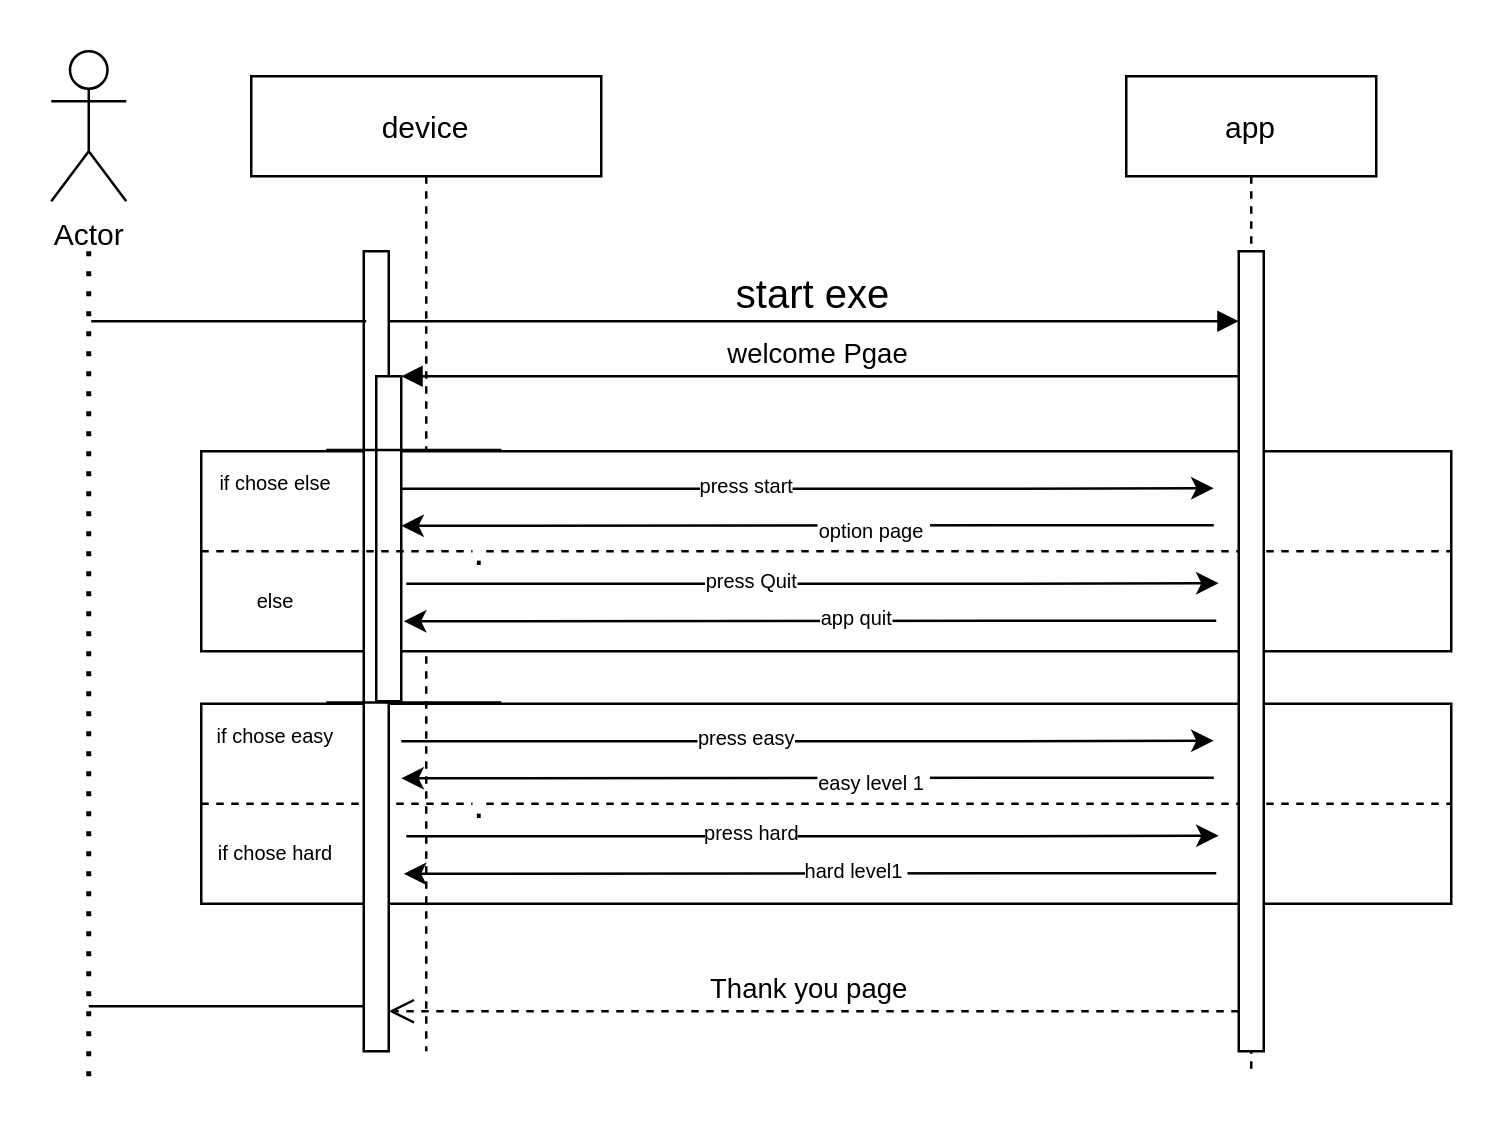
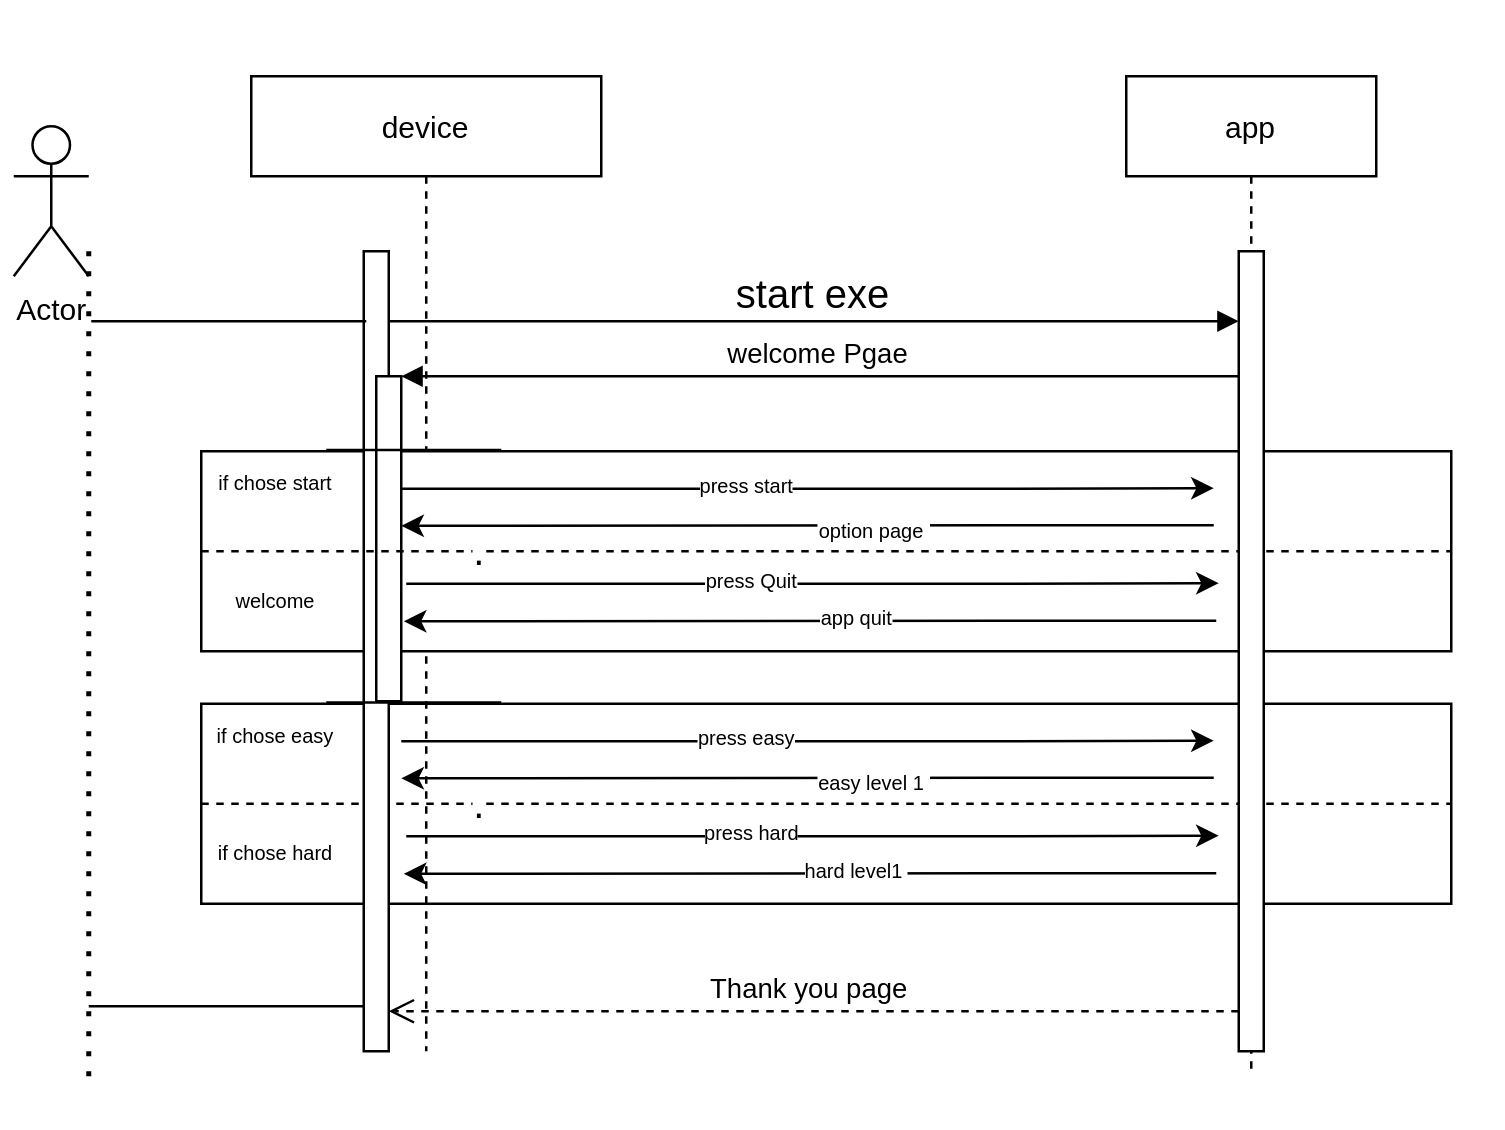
(89, 126) -> (51, 201)
(276, 476) -> (276, 476)
(276, 594) -> (276, 594)
